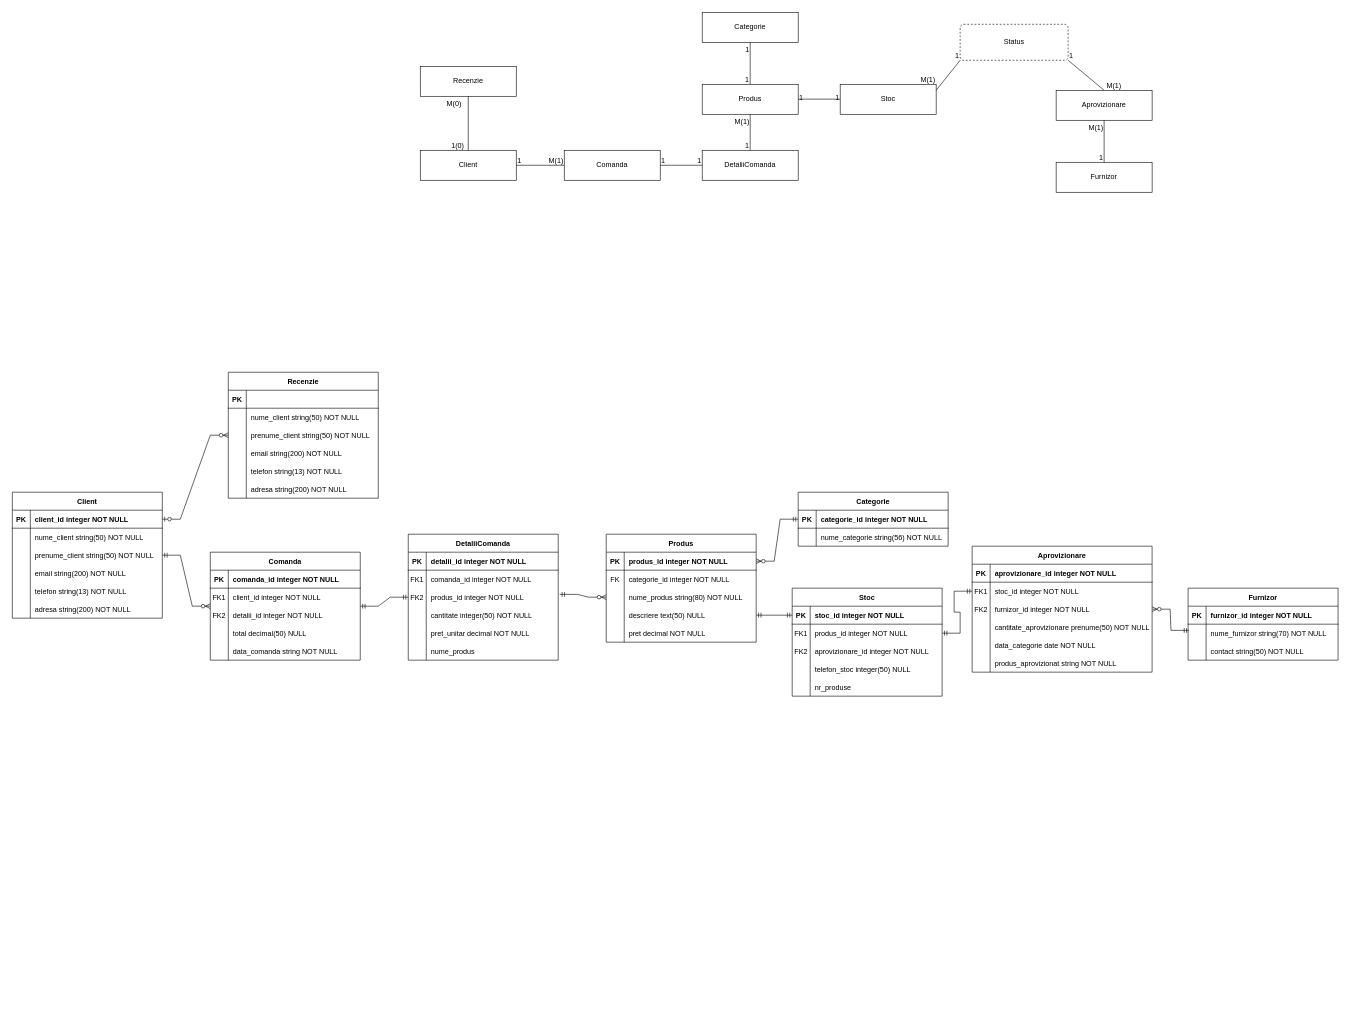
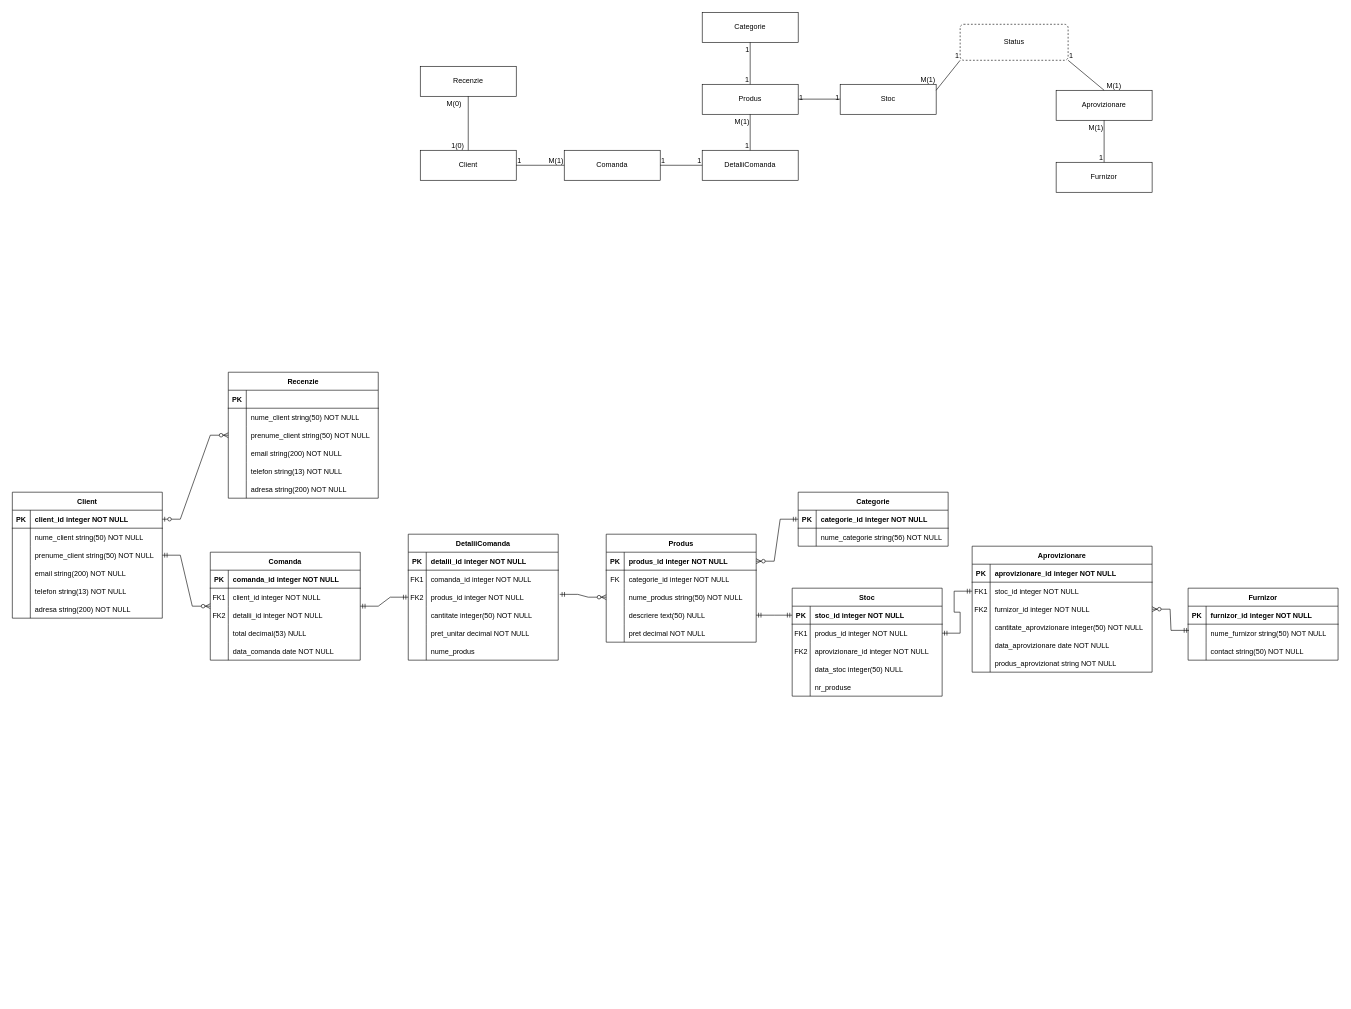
(688, 598) -> (688, 598)
(1078, 628) -> (1077, 628)
(272, 634) -> (272, 634)
(1273, 634) -> (1273, 634)
(1048, 646) -> (1055, 646)
(286, 652) -> (282, 652)
(870, 670) -> (864, 670)
